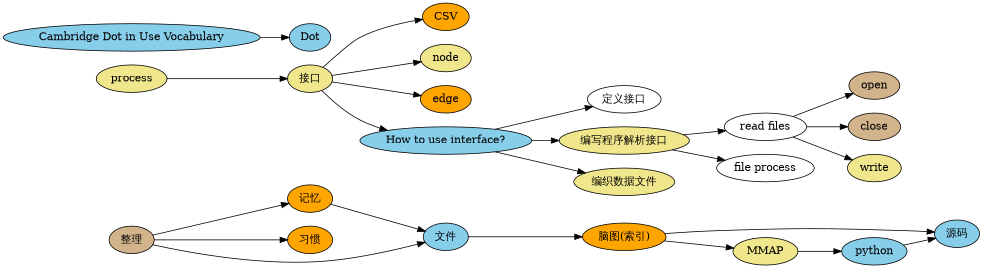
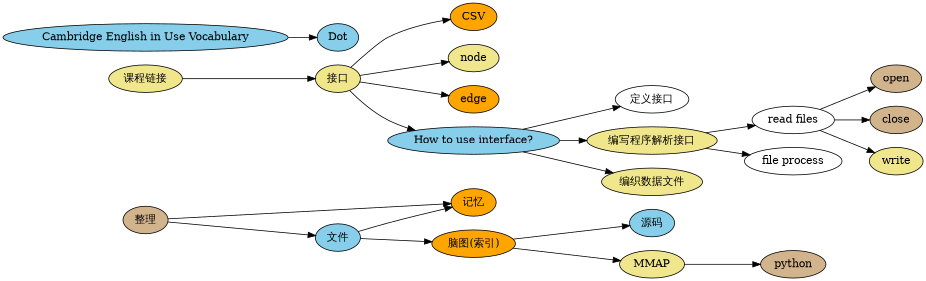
(132, 37) -> (146, 37)
(132, 79) -> (146, 79)
(374, 217) -> (401, 219)
(310, 240) -> none
(916, 242) -> none
(874, 251) -> (793, 264)
